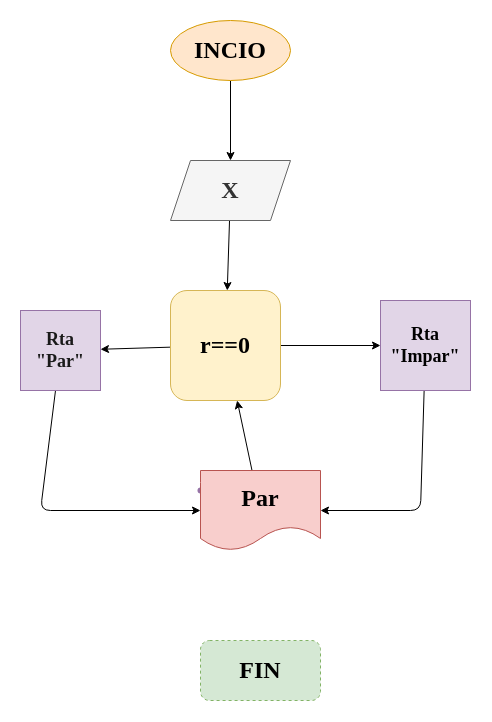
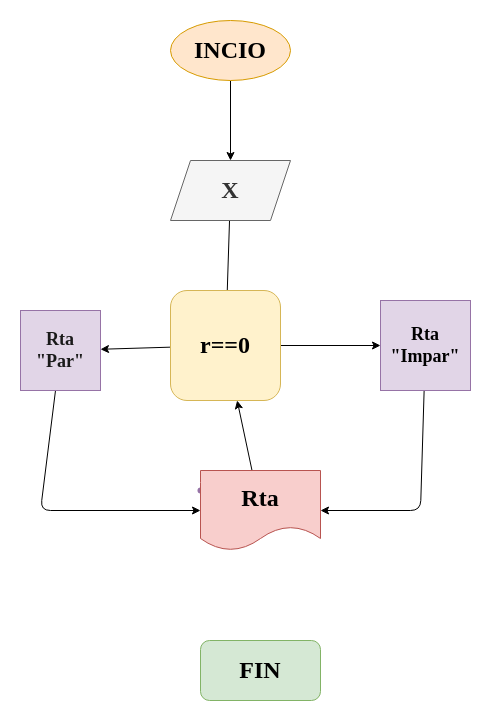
(228, 282) -> (227, 284)
(261, 499) -> (261, 499)
(261, 671) -> (261, 671)
